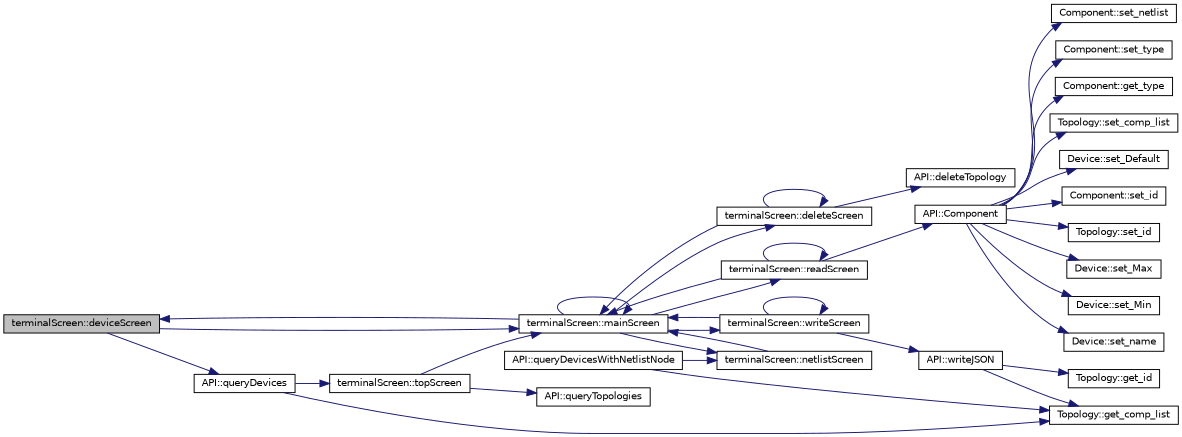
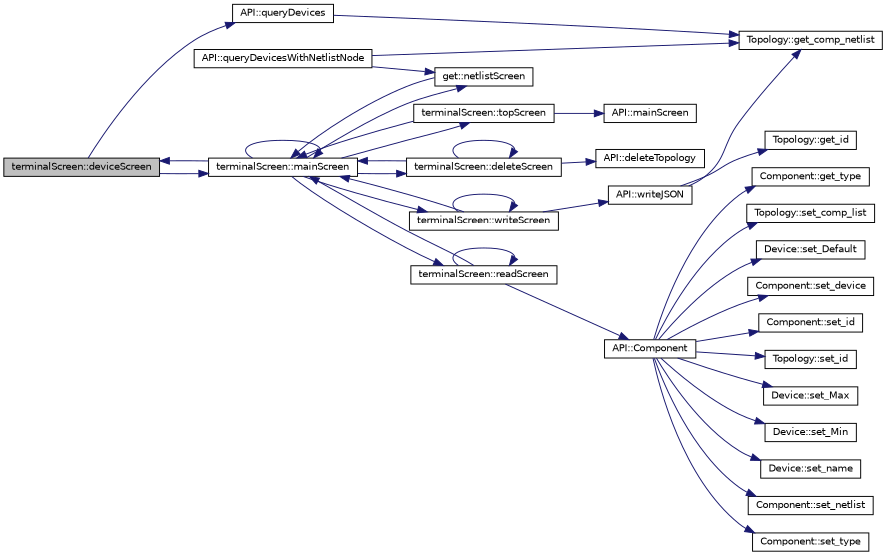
none -> (811, 286)
(794, 360) -> (484, 77)
(308, 383) -> (401, 142)
(593, 397) -> (650, 113)
(1114, 415) -> (811, 40)
